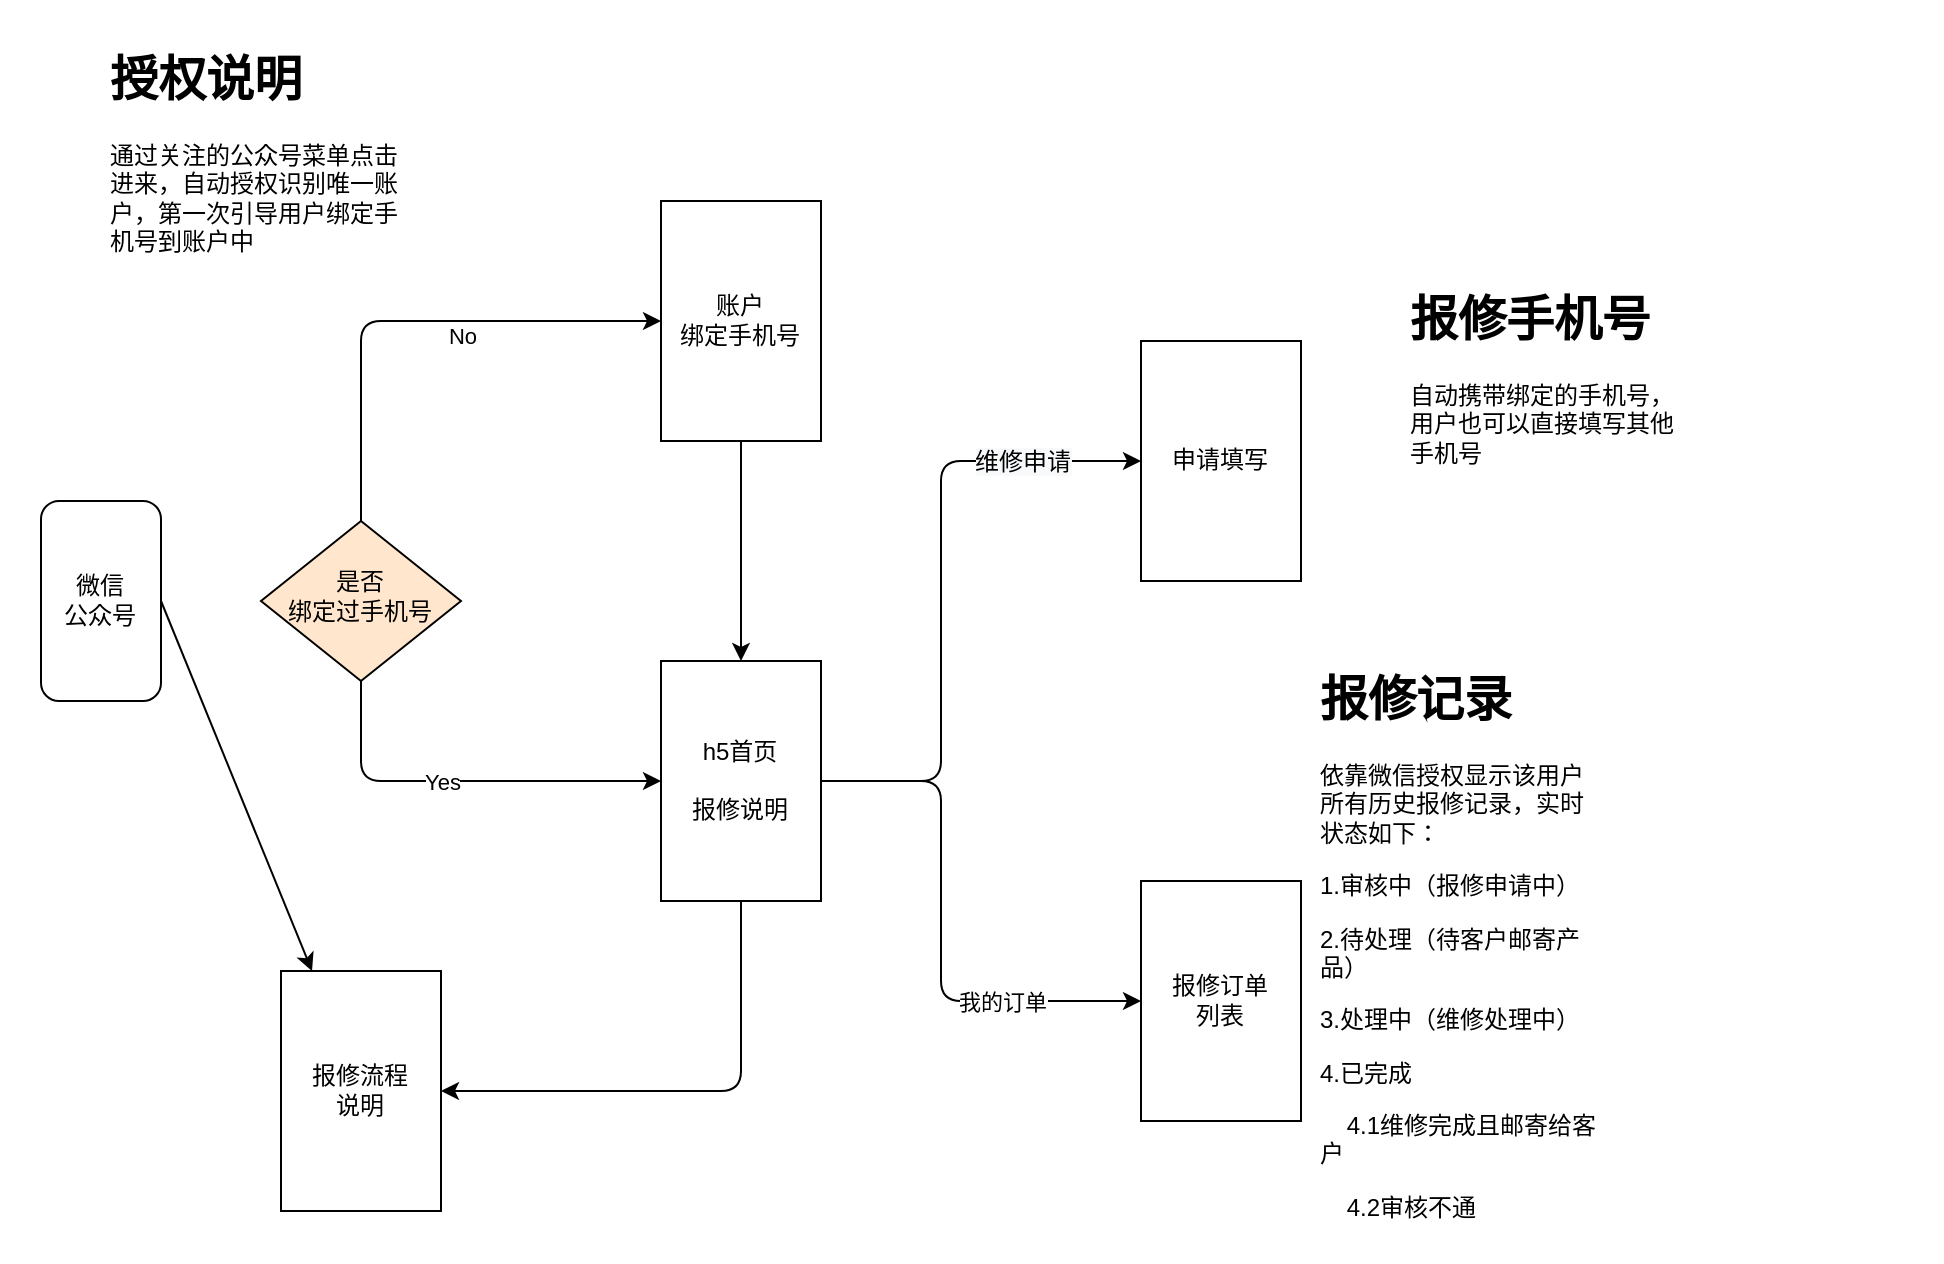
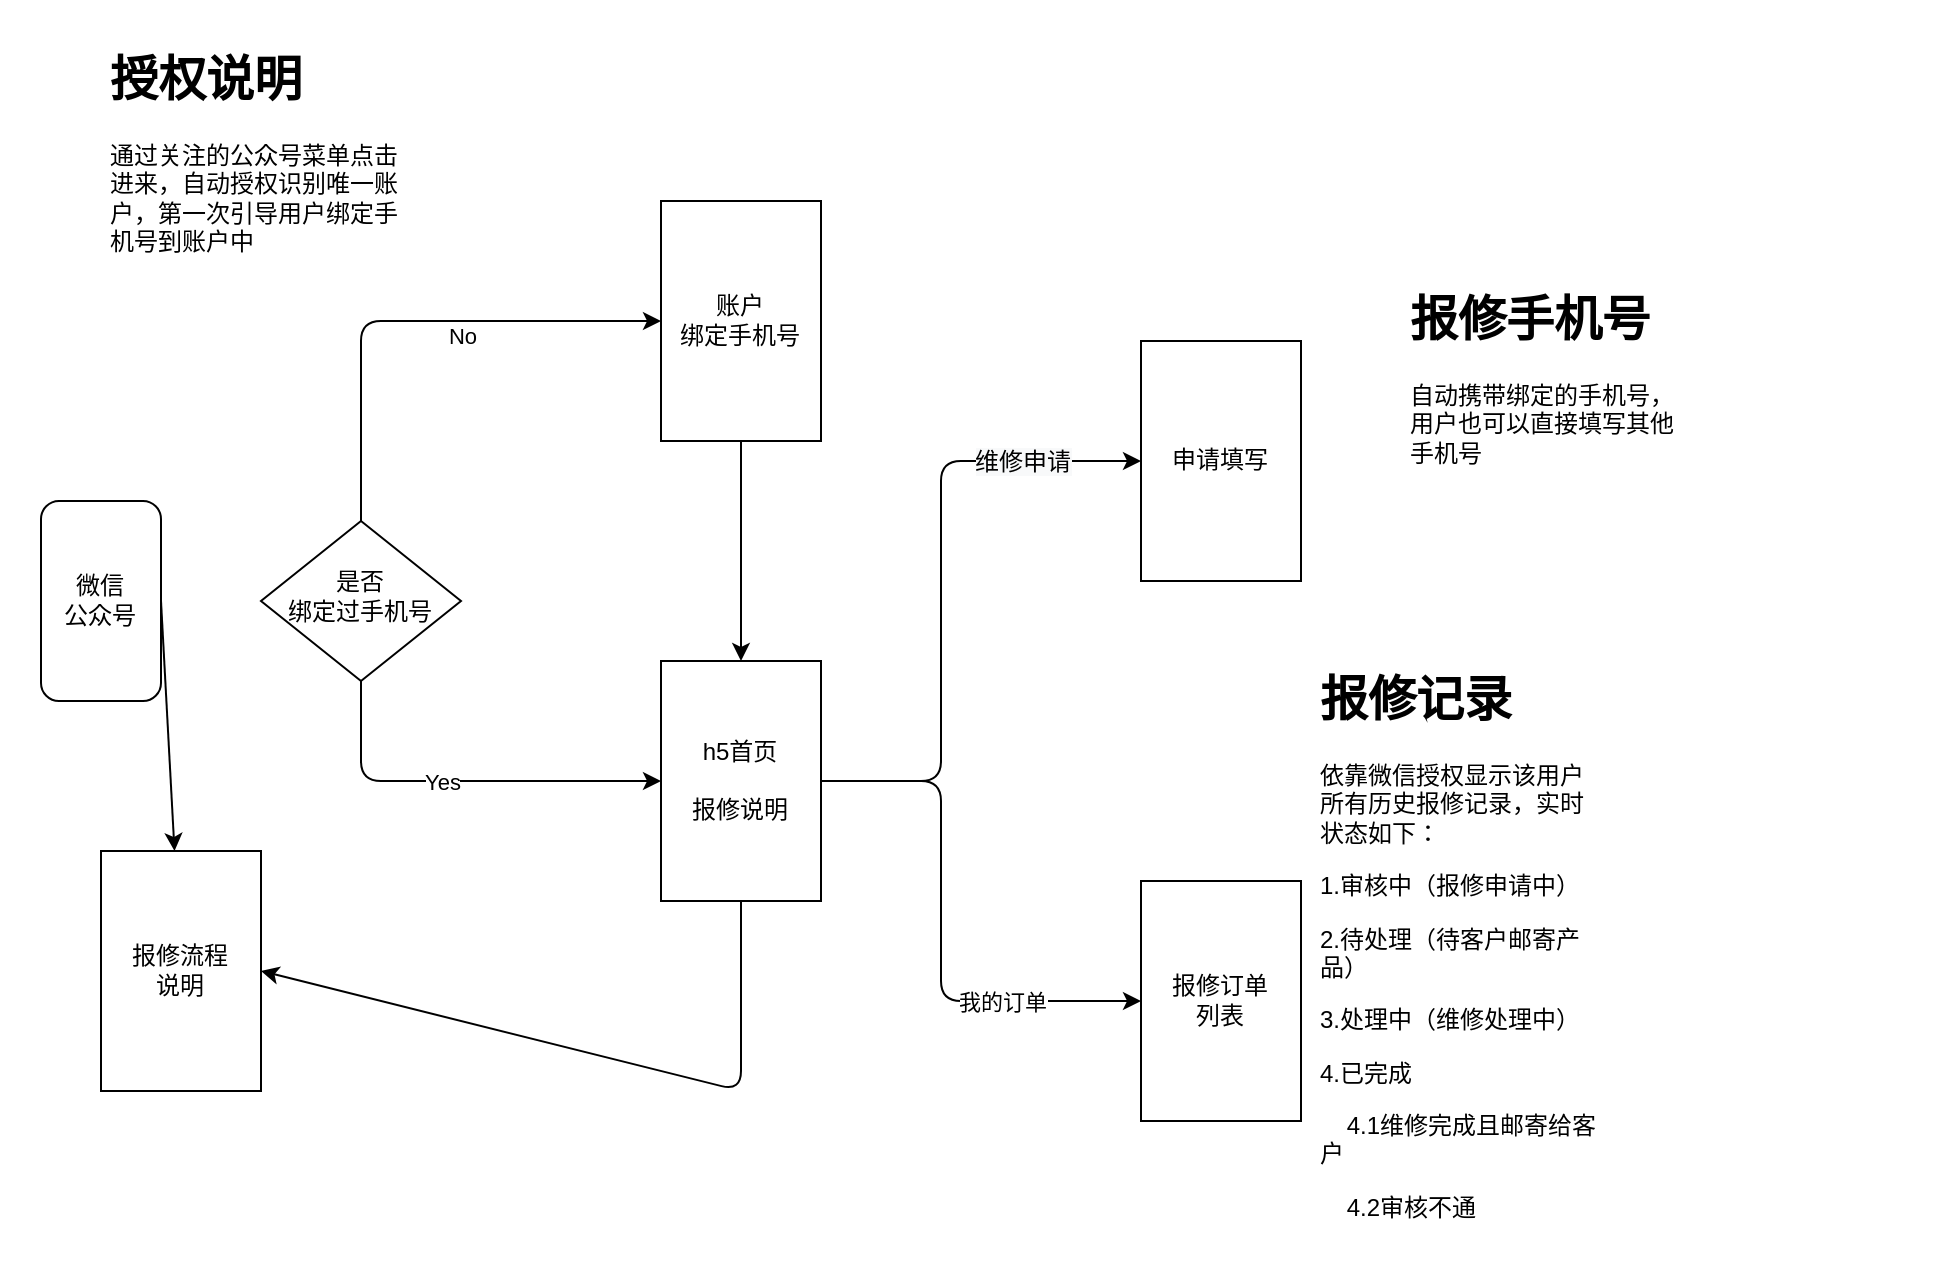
(361, 601) -> (361, 601)
(361, 1091) -> (181, 971)
